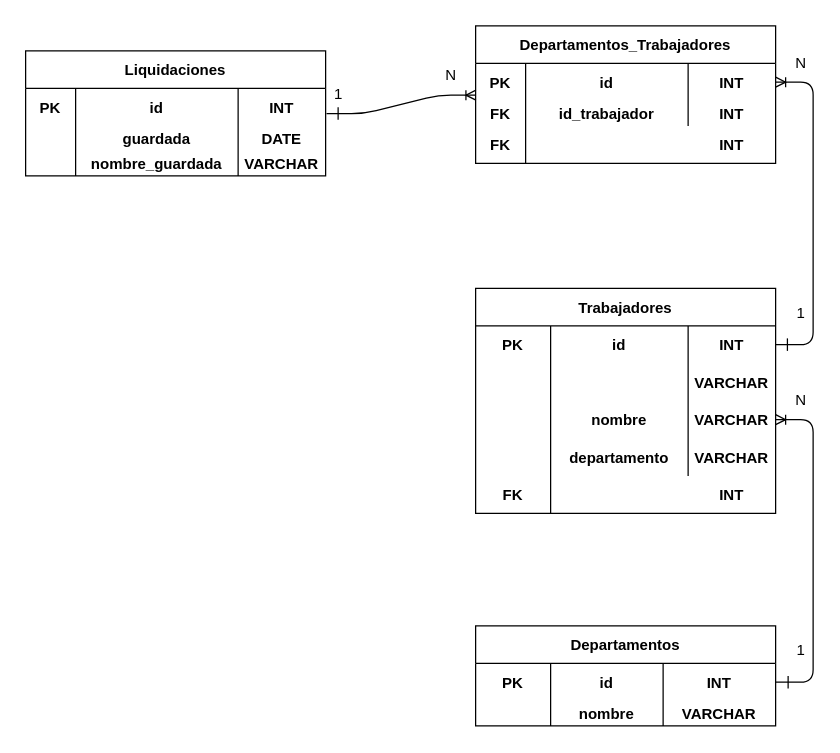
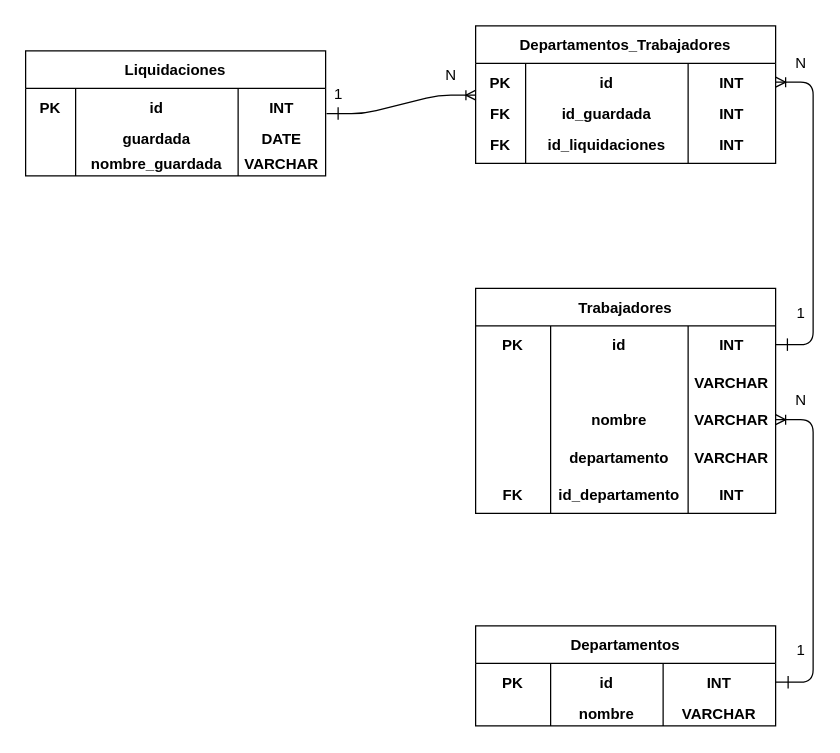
(606, 114) -> (606, 114)
none -> (607, 144)
none -> (619, 494)
